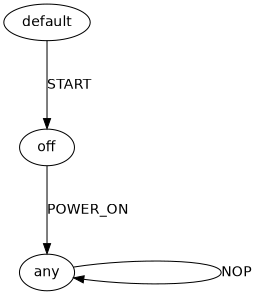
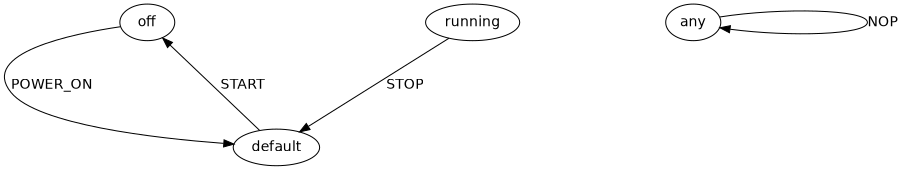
none -> (473, 22)
(47, 205) -> (42, 111)
